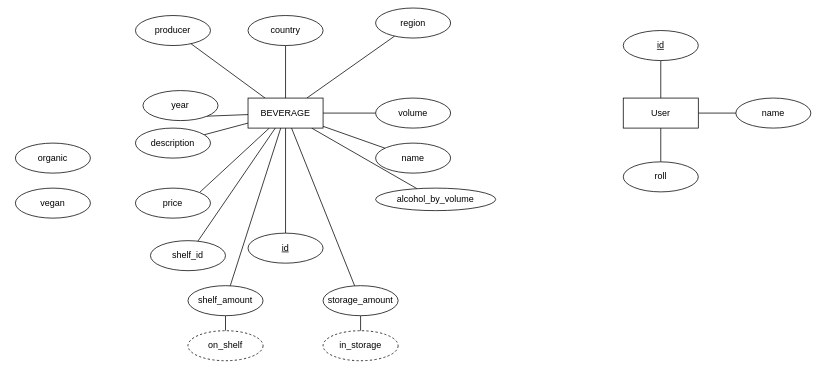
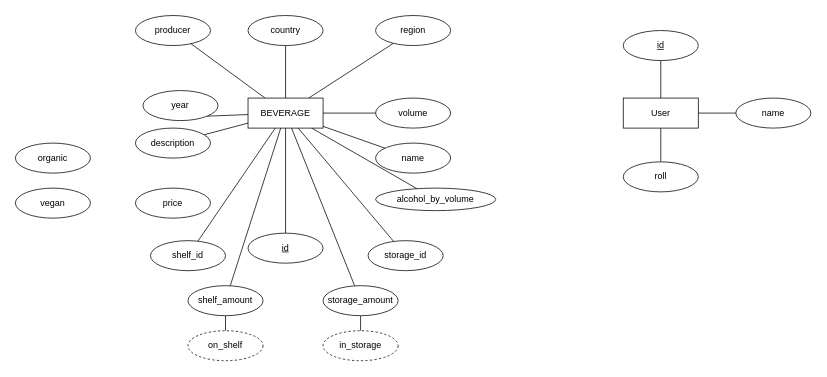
(413, 23) -> (413, 30)
(234, 160) -> none
none -> (346, 185)
none -> (405, 255)
